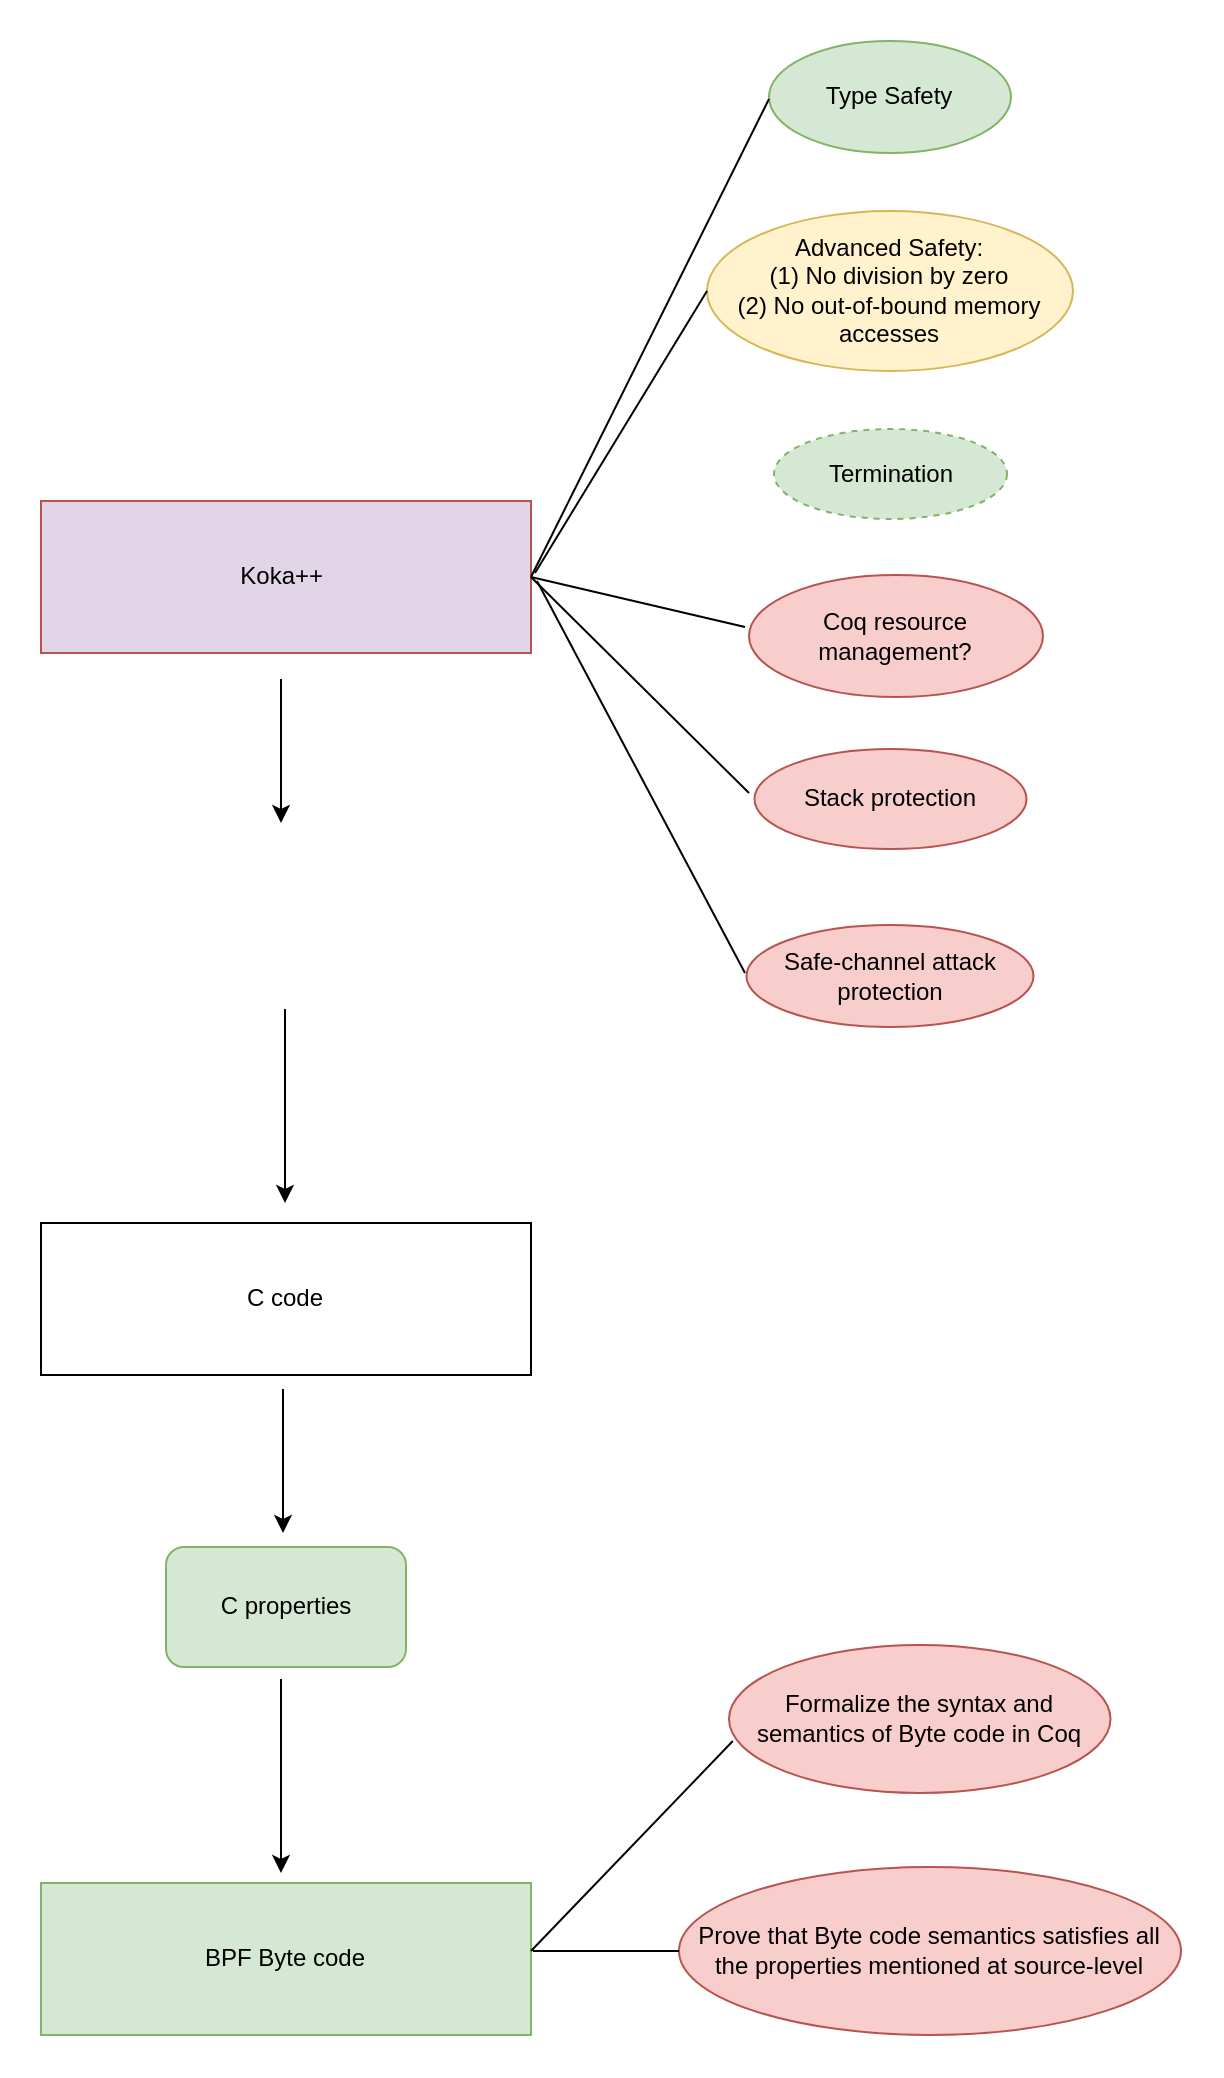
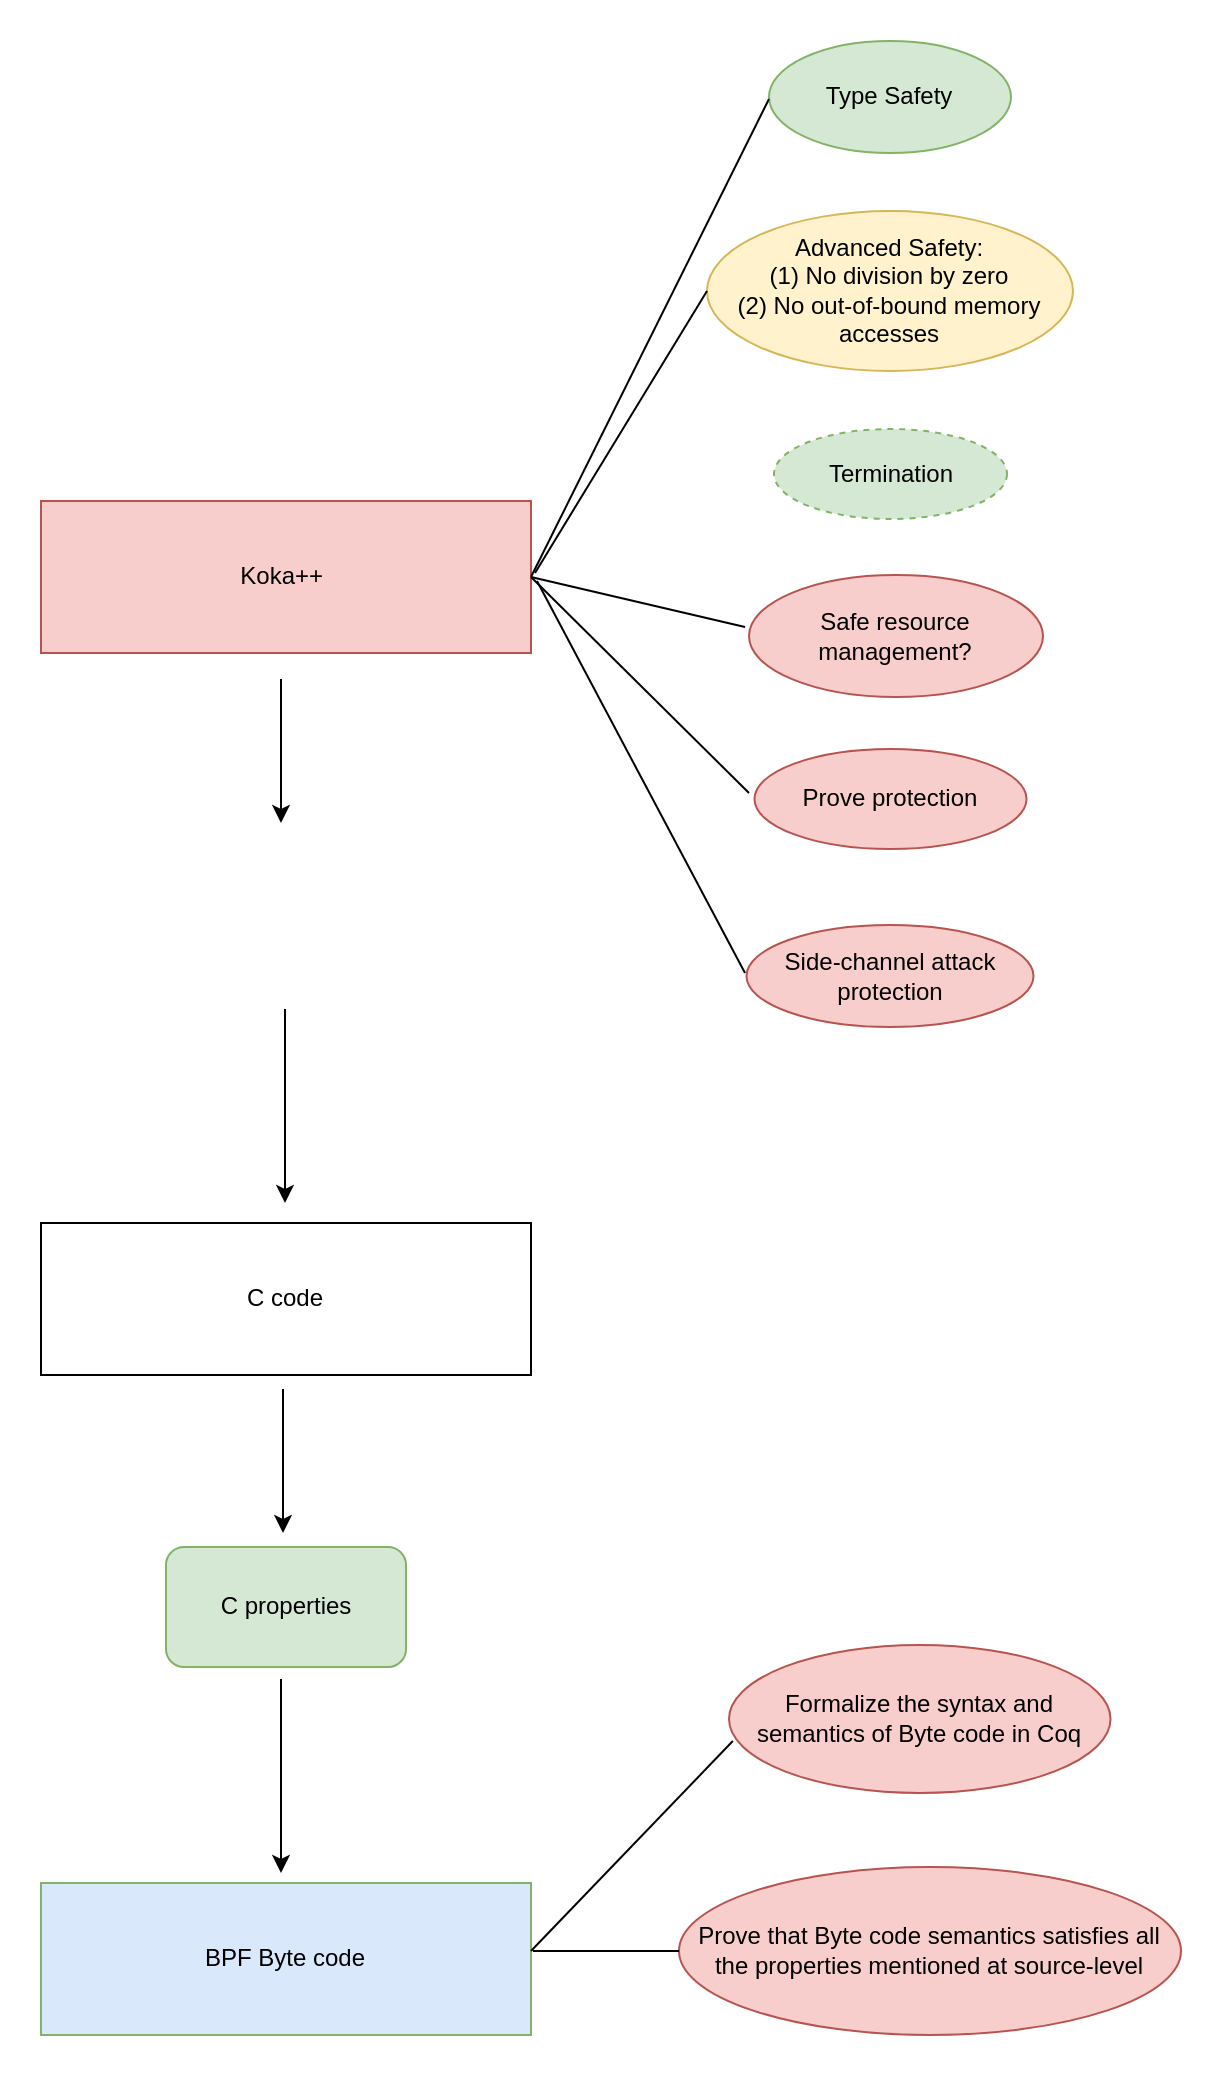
(286, 577) -> (286, 577)
(896, 637) -> (896, 637)
(891, 799) -> (891, 799)
(891, 977) -> (891, 977)
(286, 1959) -> (286, 1959)
